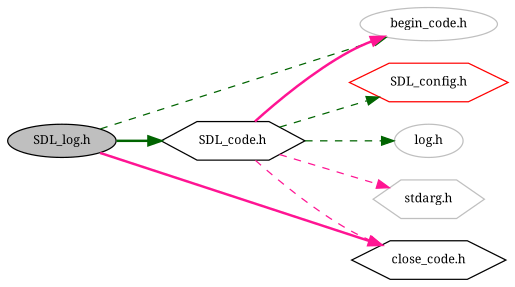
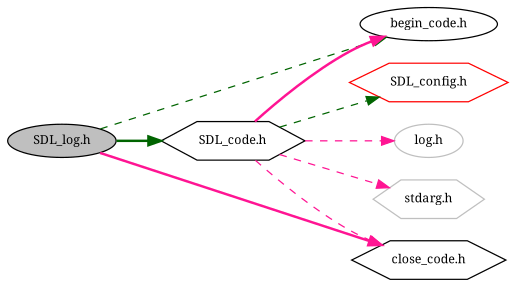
(429, 24) -> (429, 24)
(343, 141) -> (343, 141)
